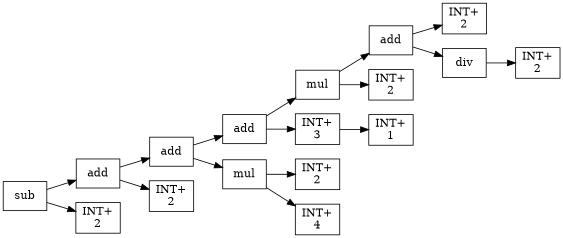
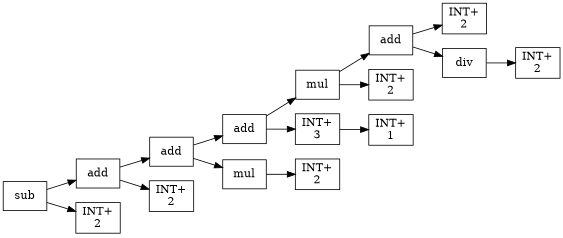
(318, 219) -> none
